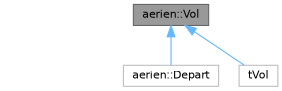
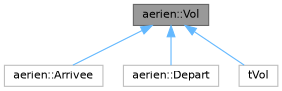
none -> (54, 76)
